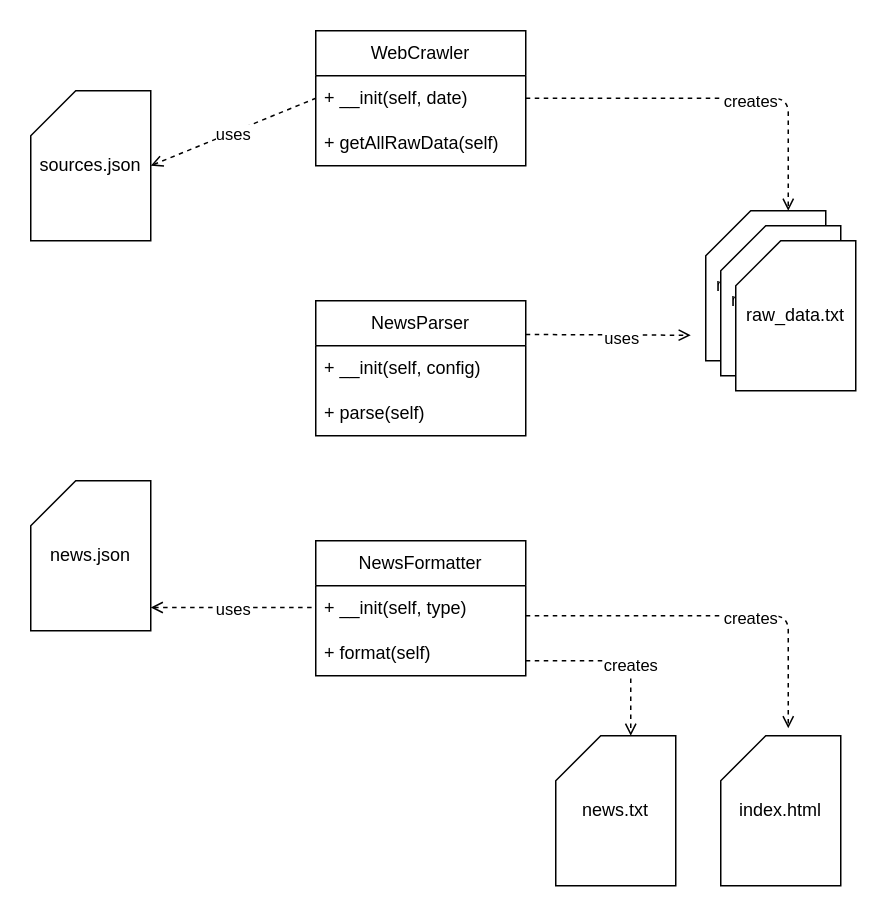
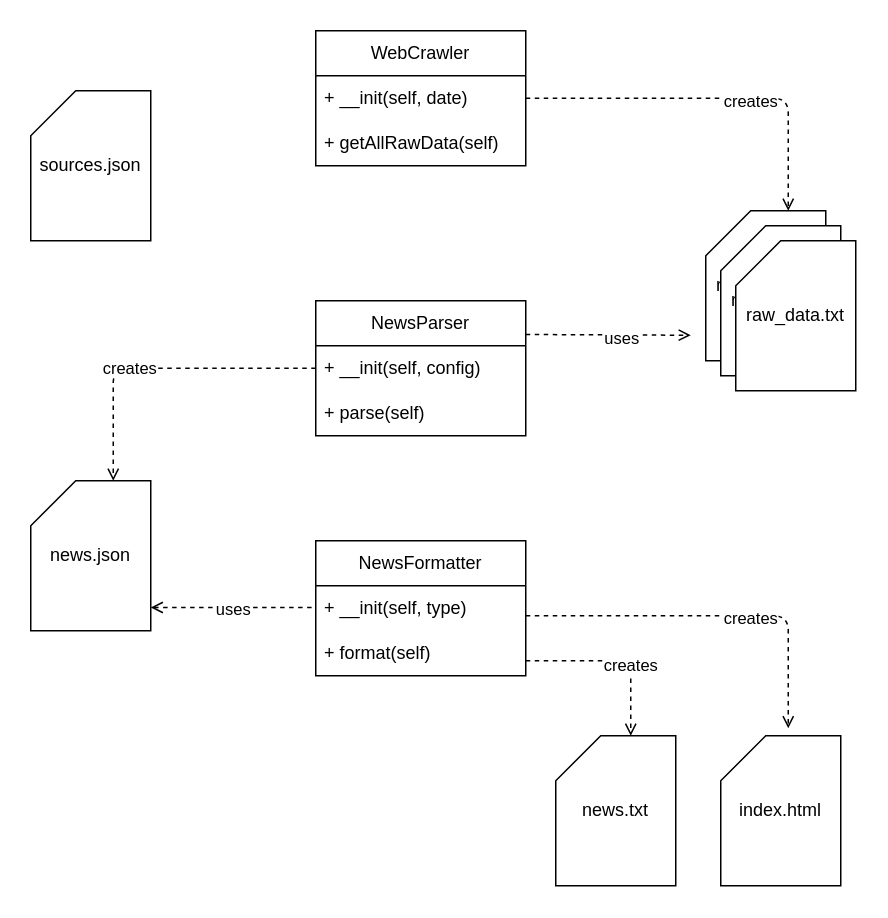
(198, 147) -> none
none -> (163, 368)
